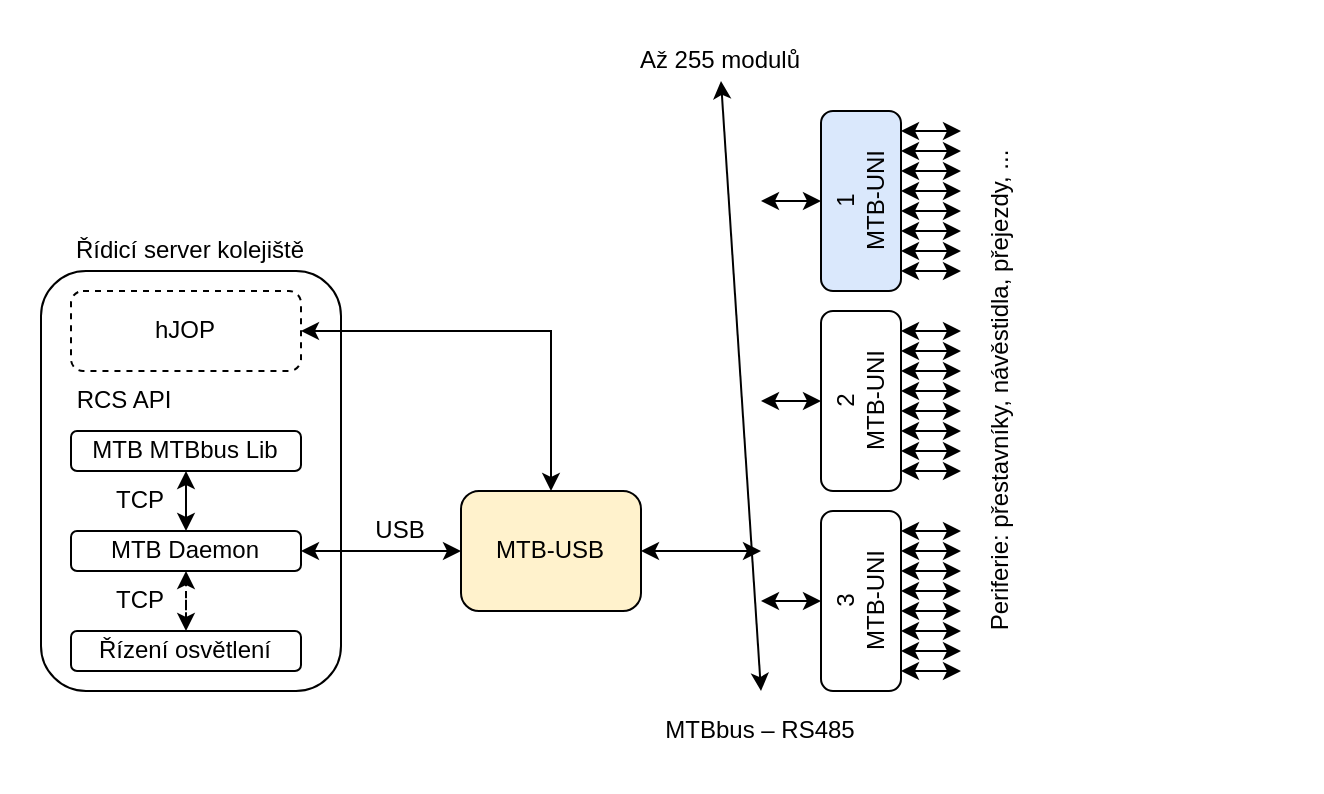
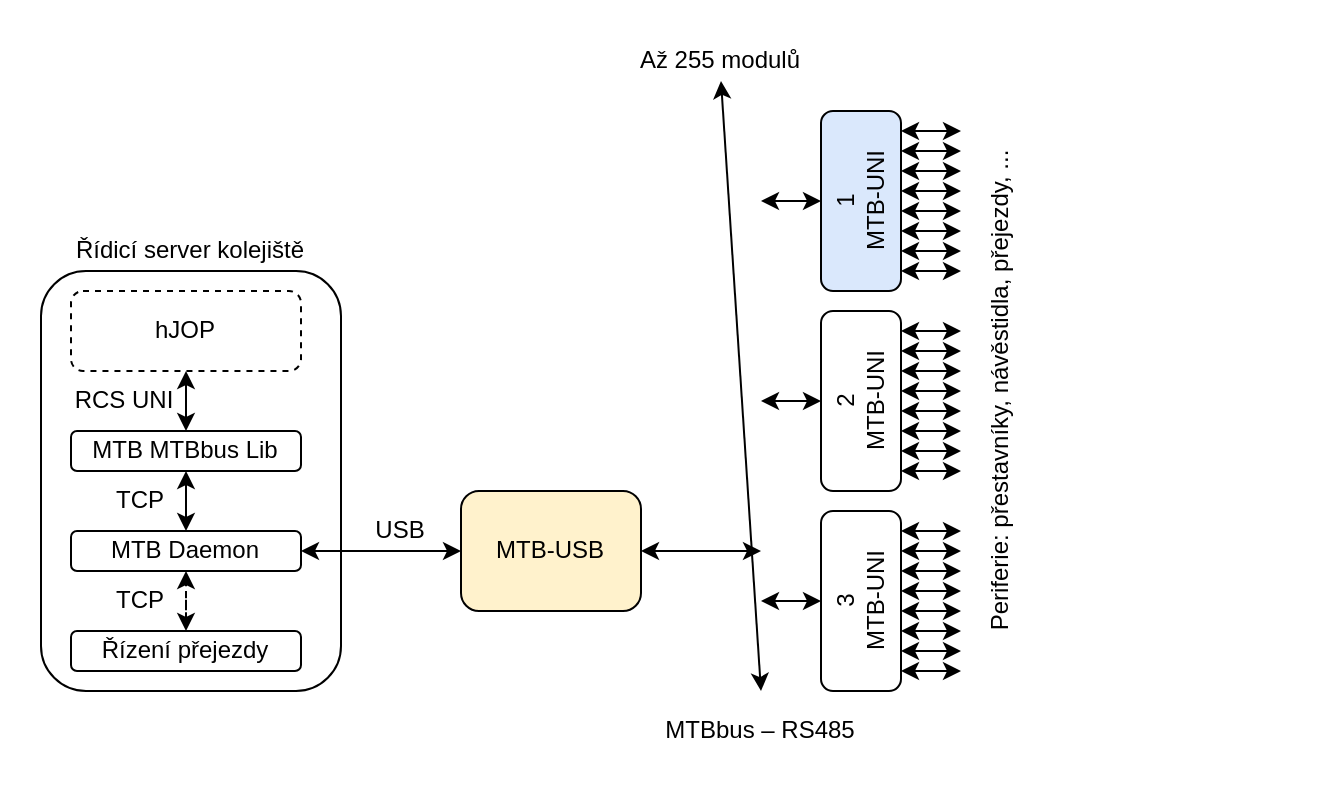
(506, 331) -> (186, 401)
(125, 401) -> (125, 401)
(186, 651) -> (186, 651)
